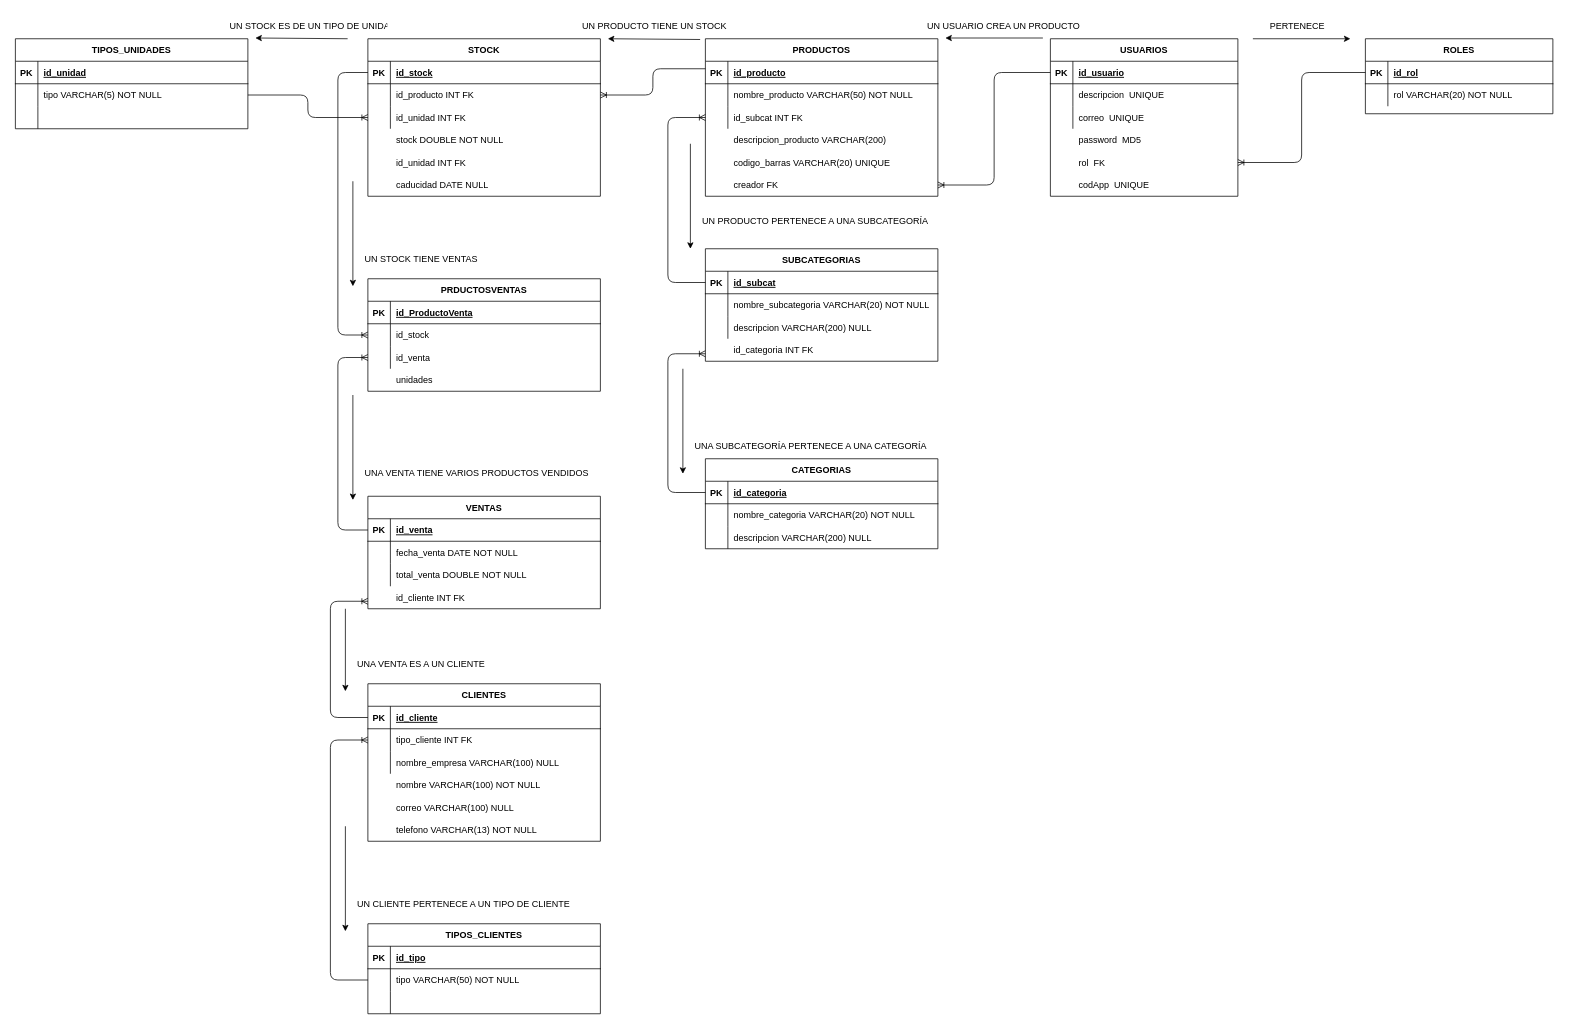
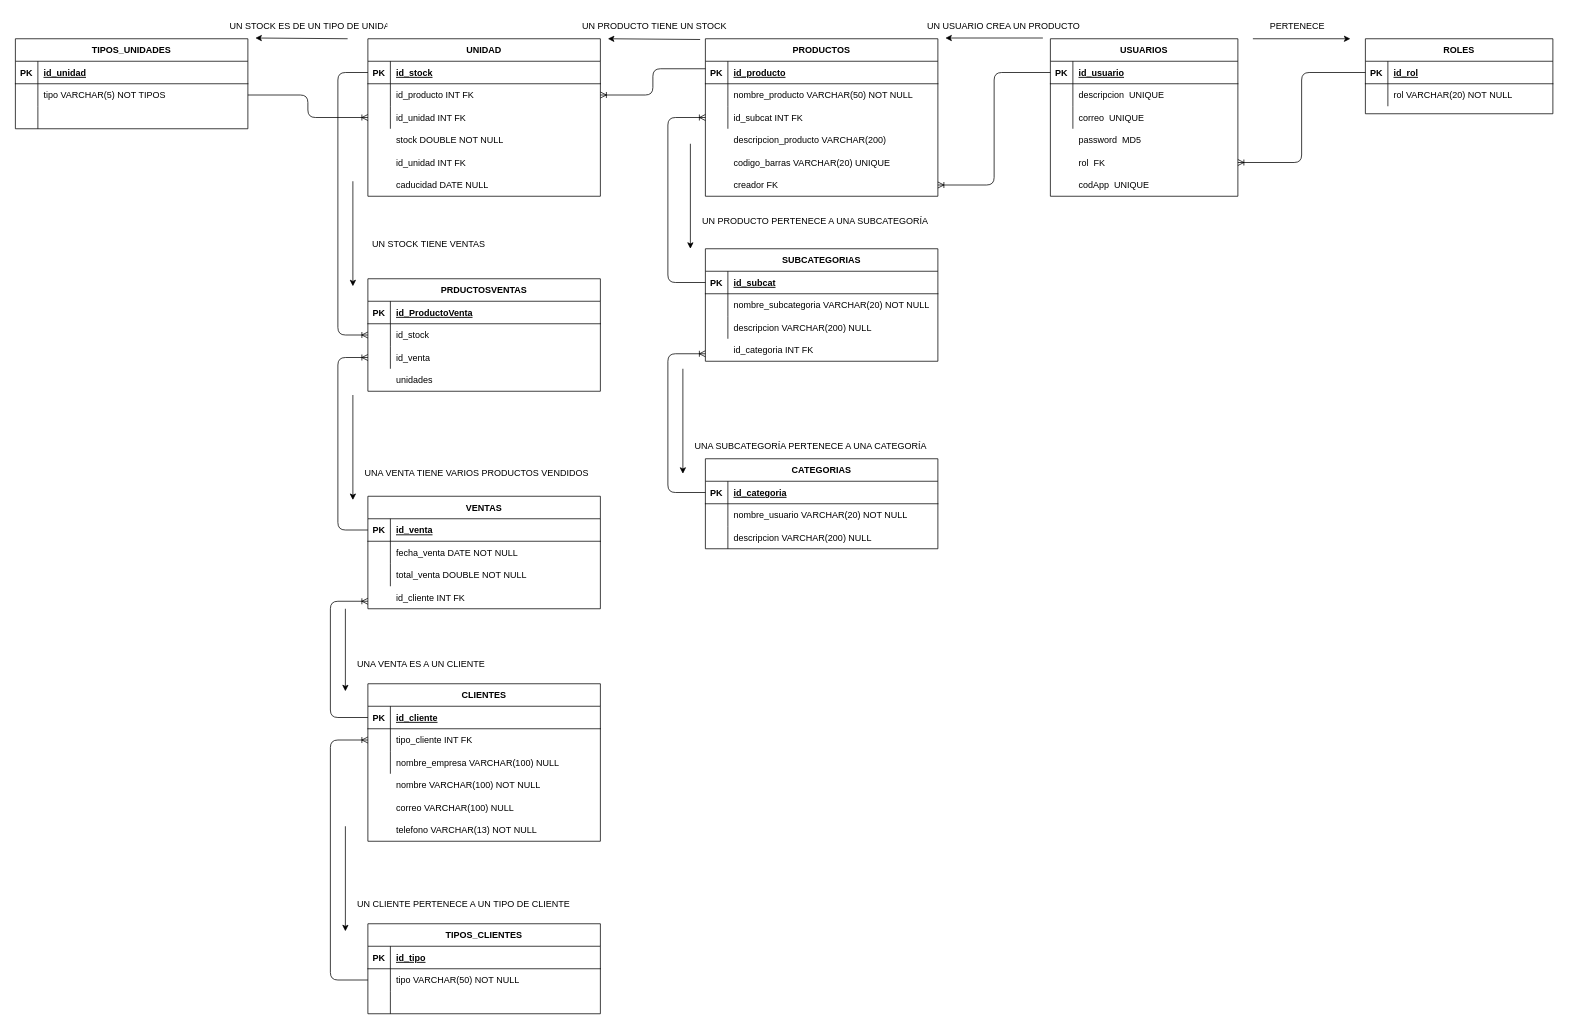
(484, 50) -> (484, 50)
(99, 95) -> (102, 95)
(484, 260) -> (492, 245)
(822, 515) -> (817, 515)
